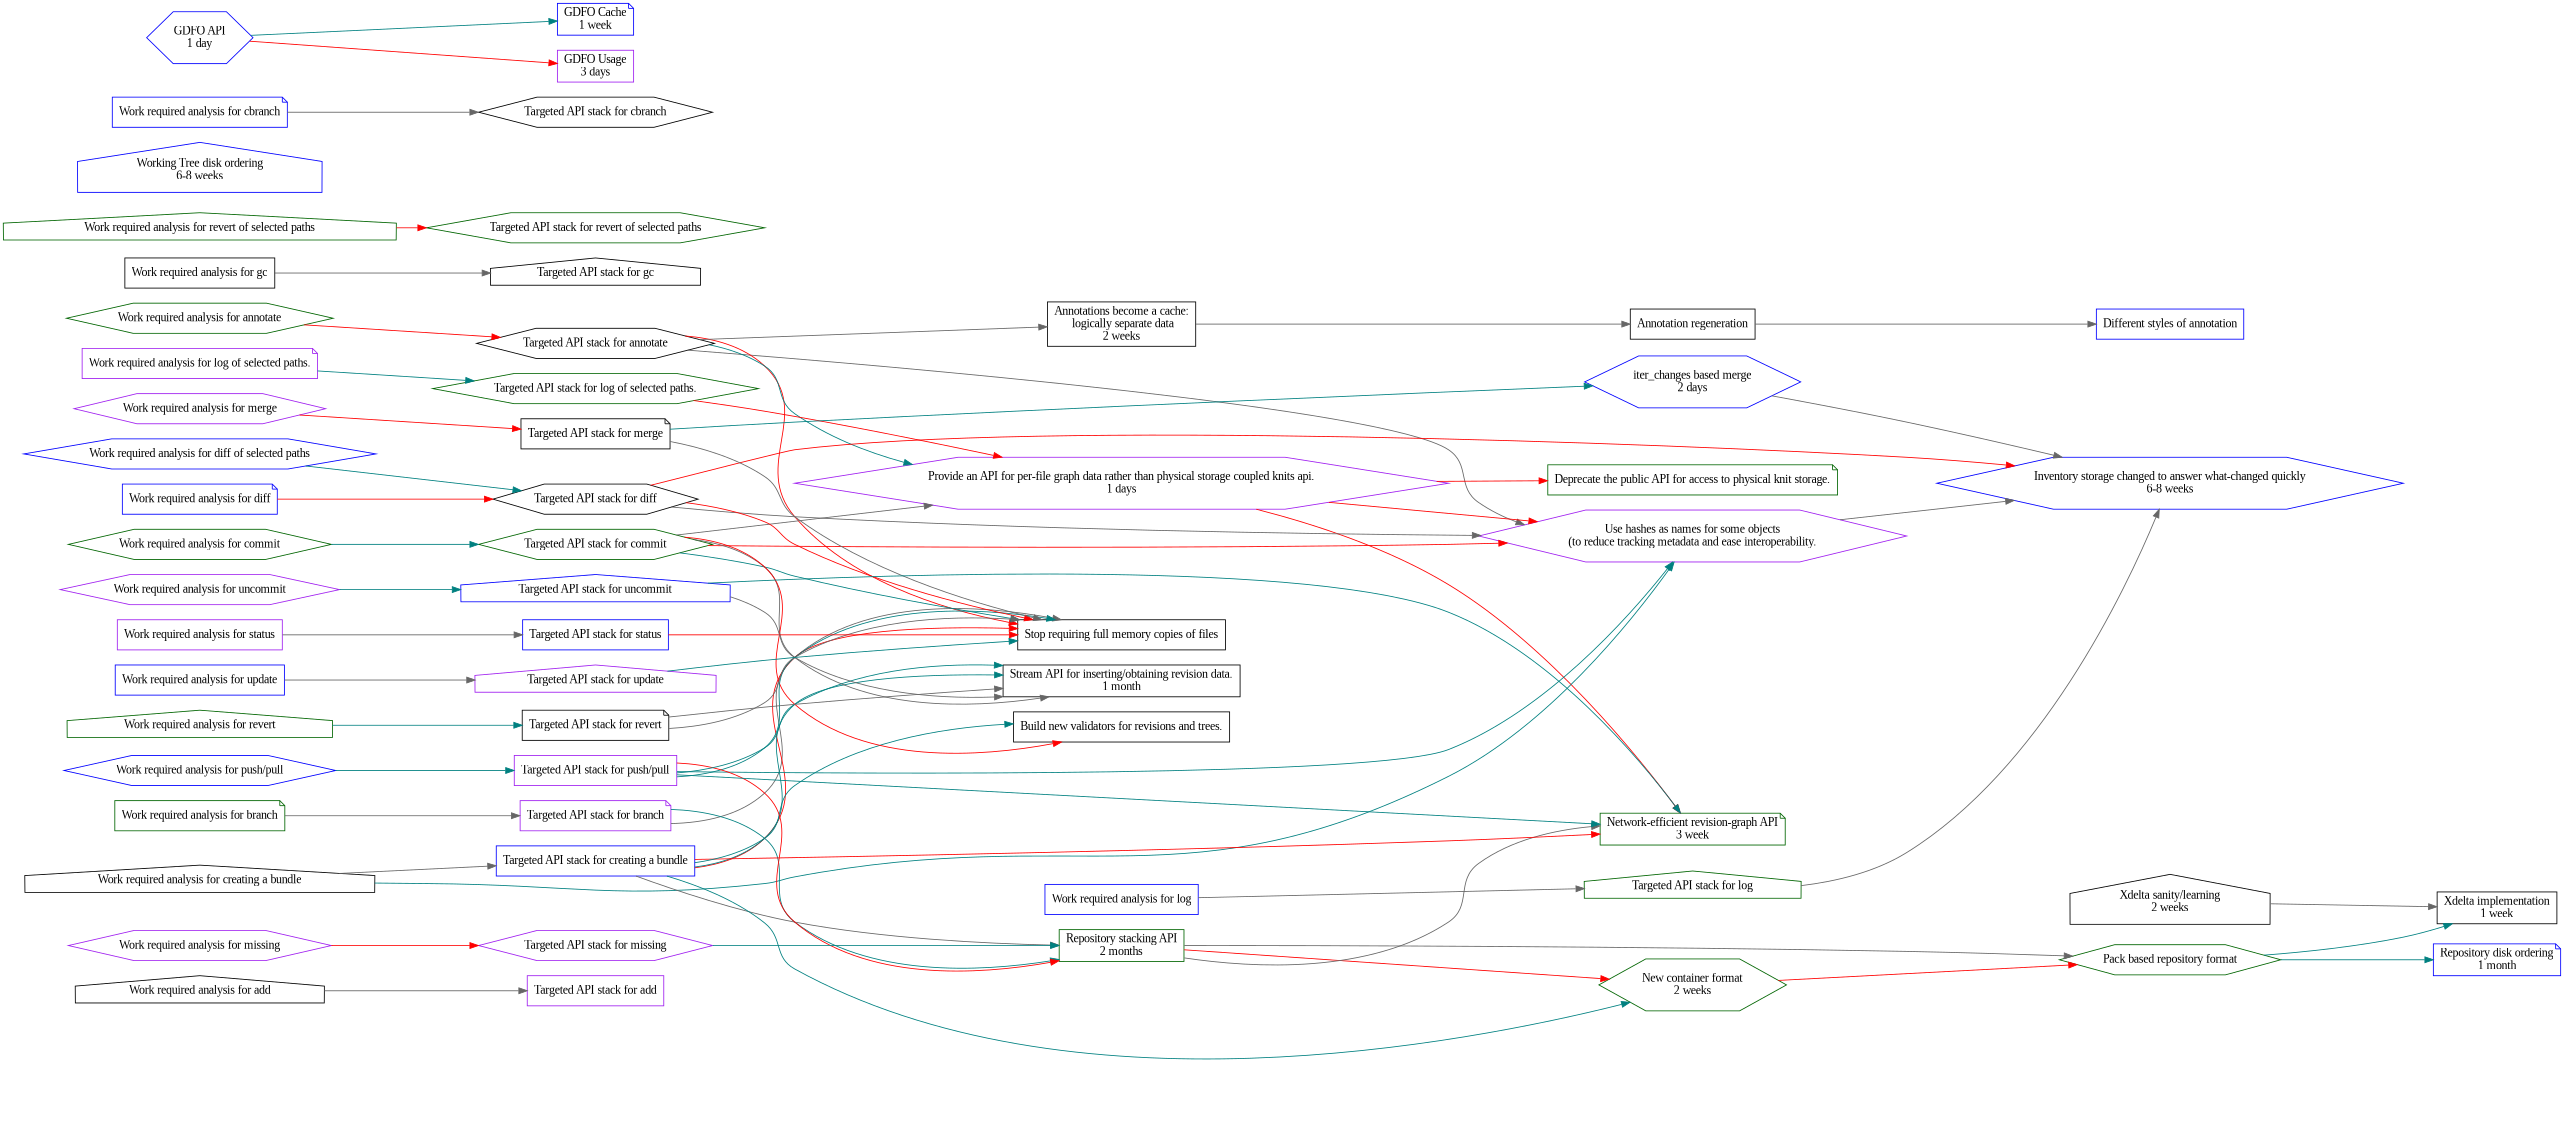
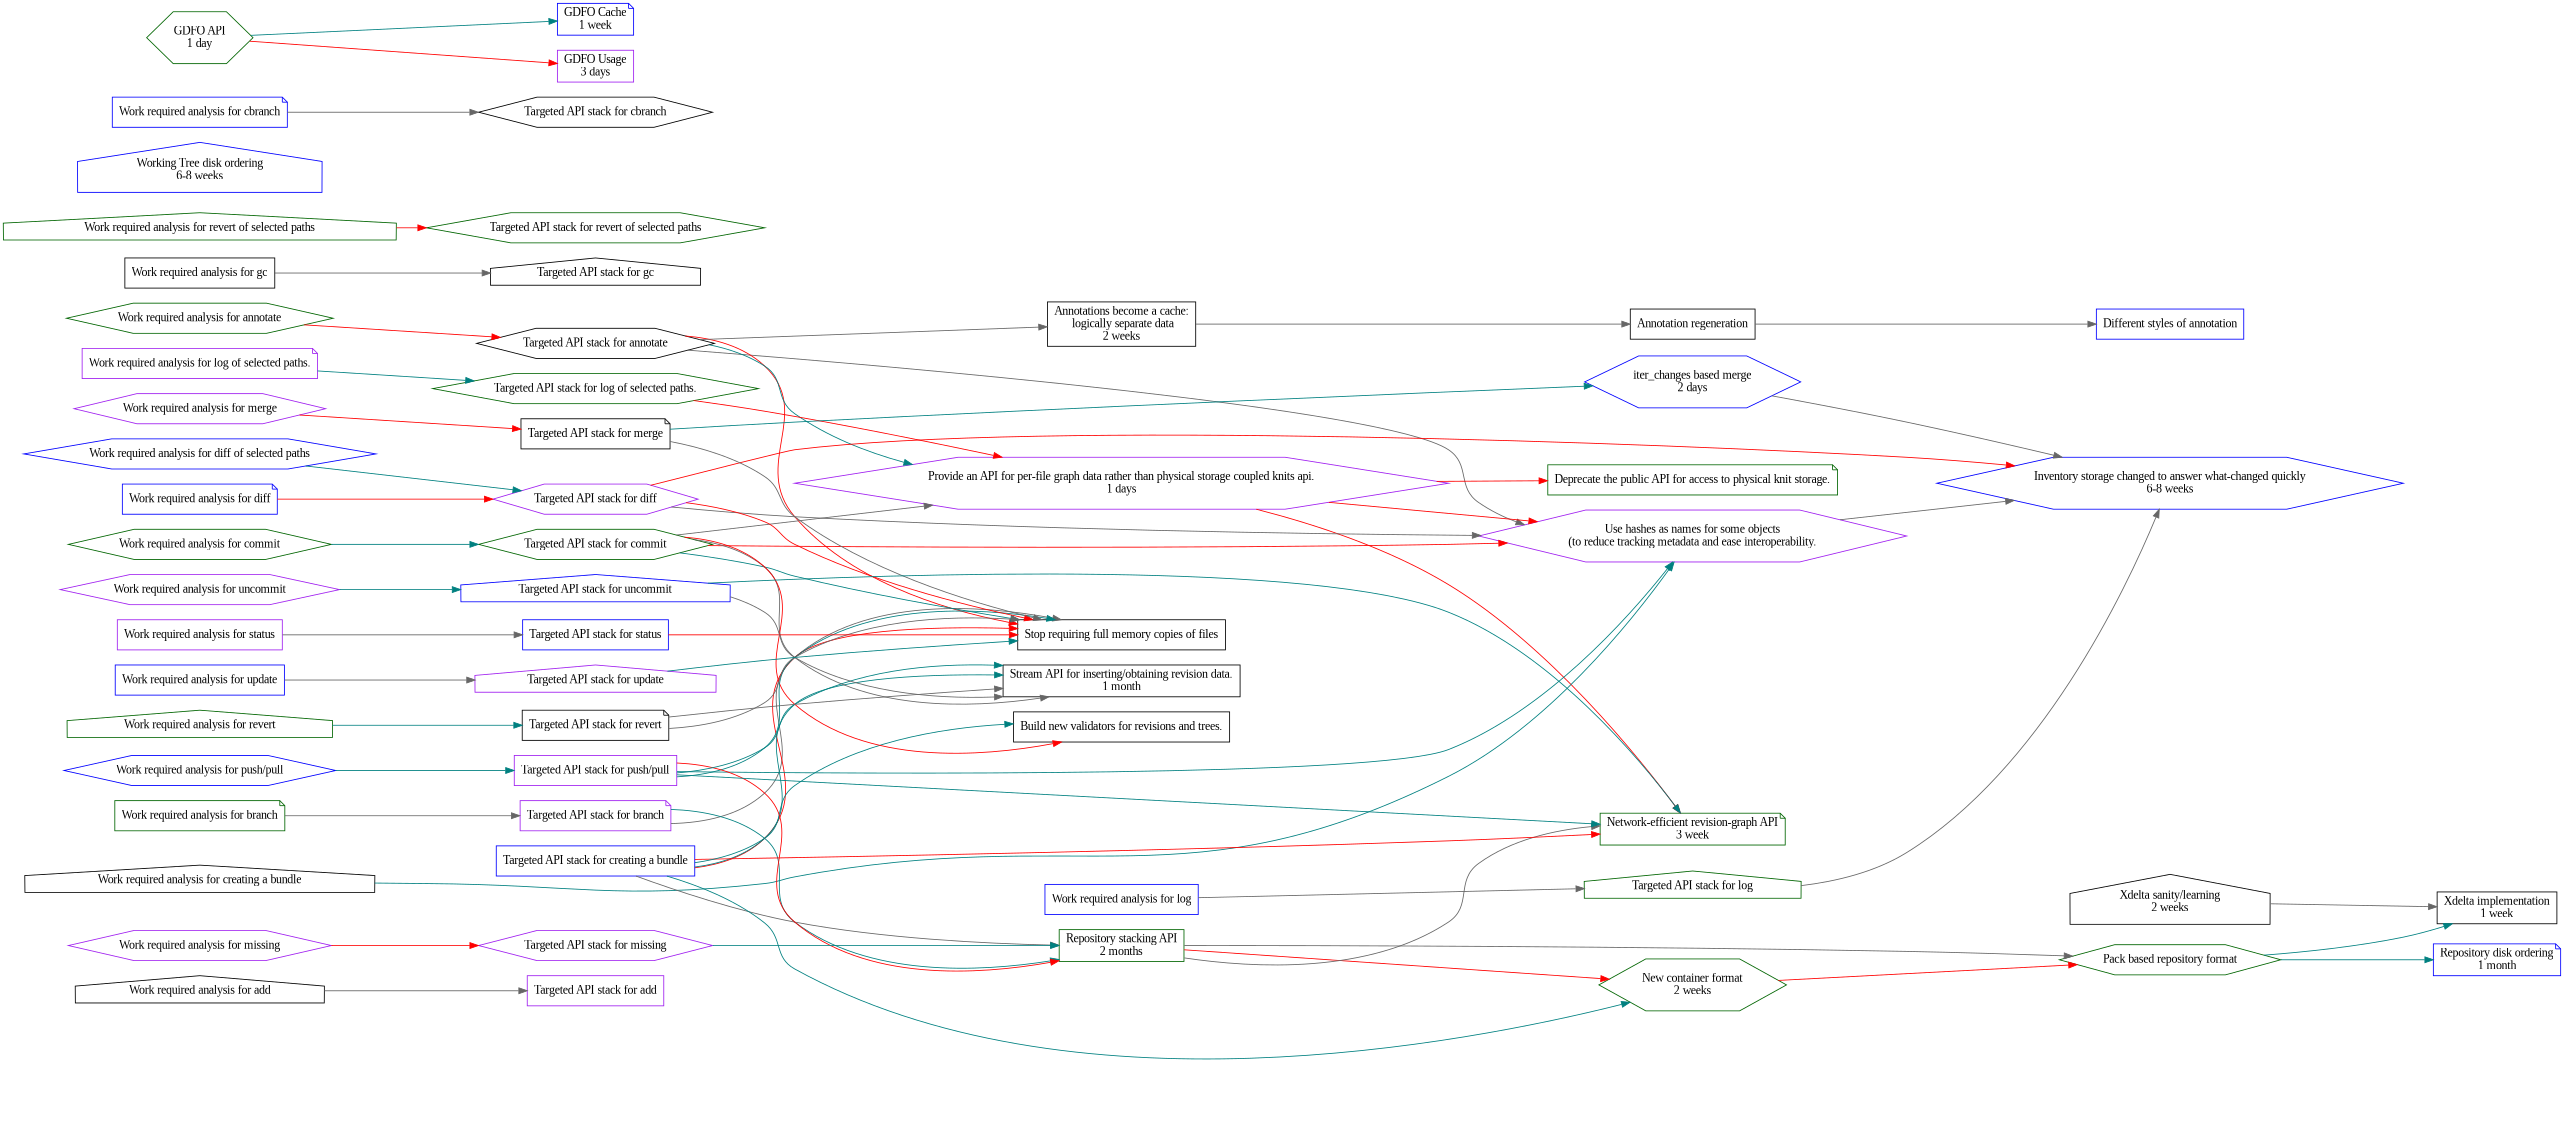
(200, 38) -> (200, 38)
(596, 499) -> (596, 499)
(413, 870) -> none
